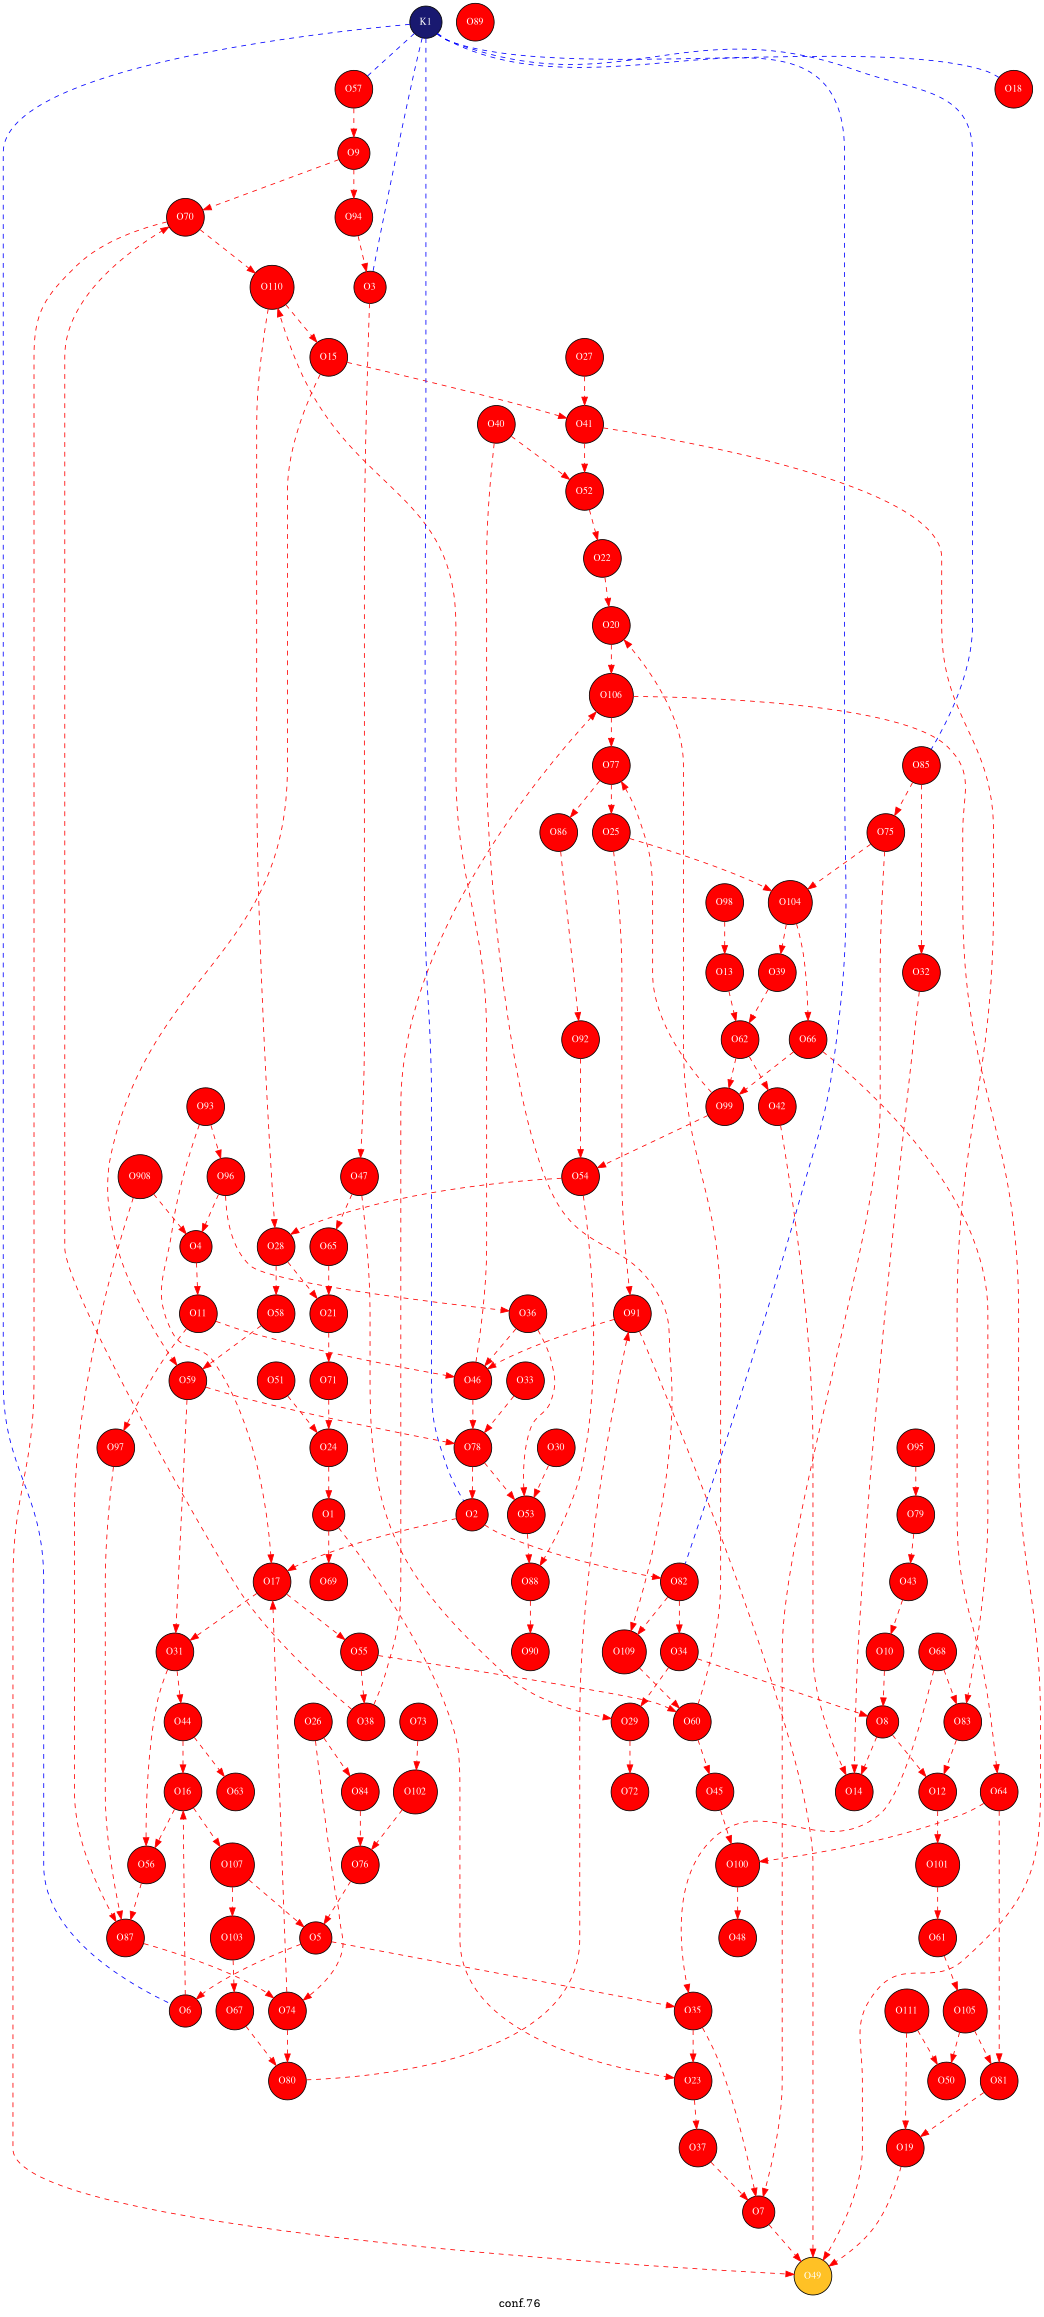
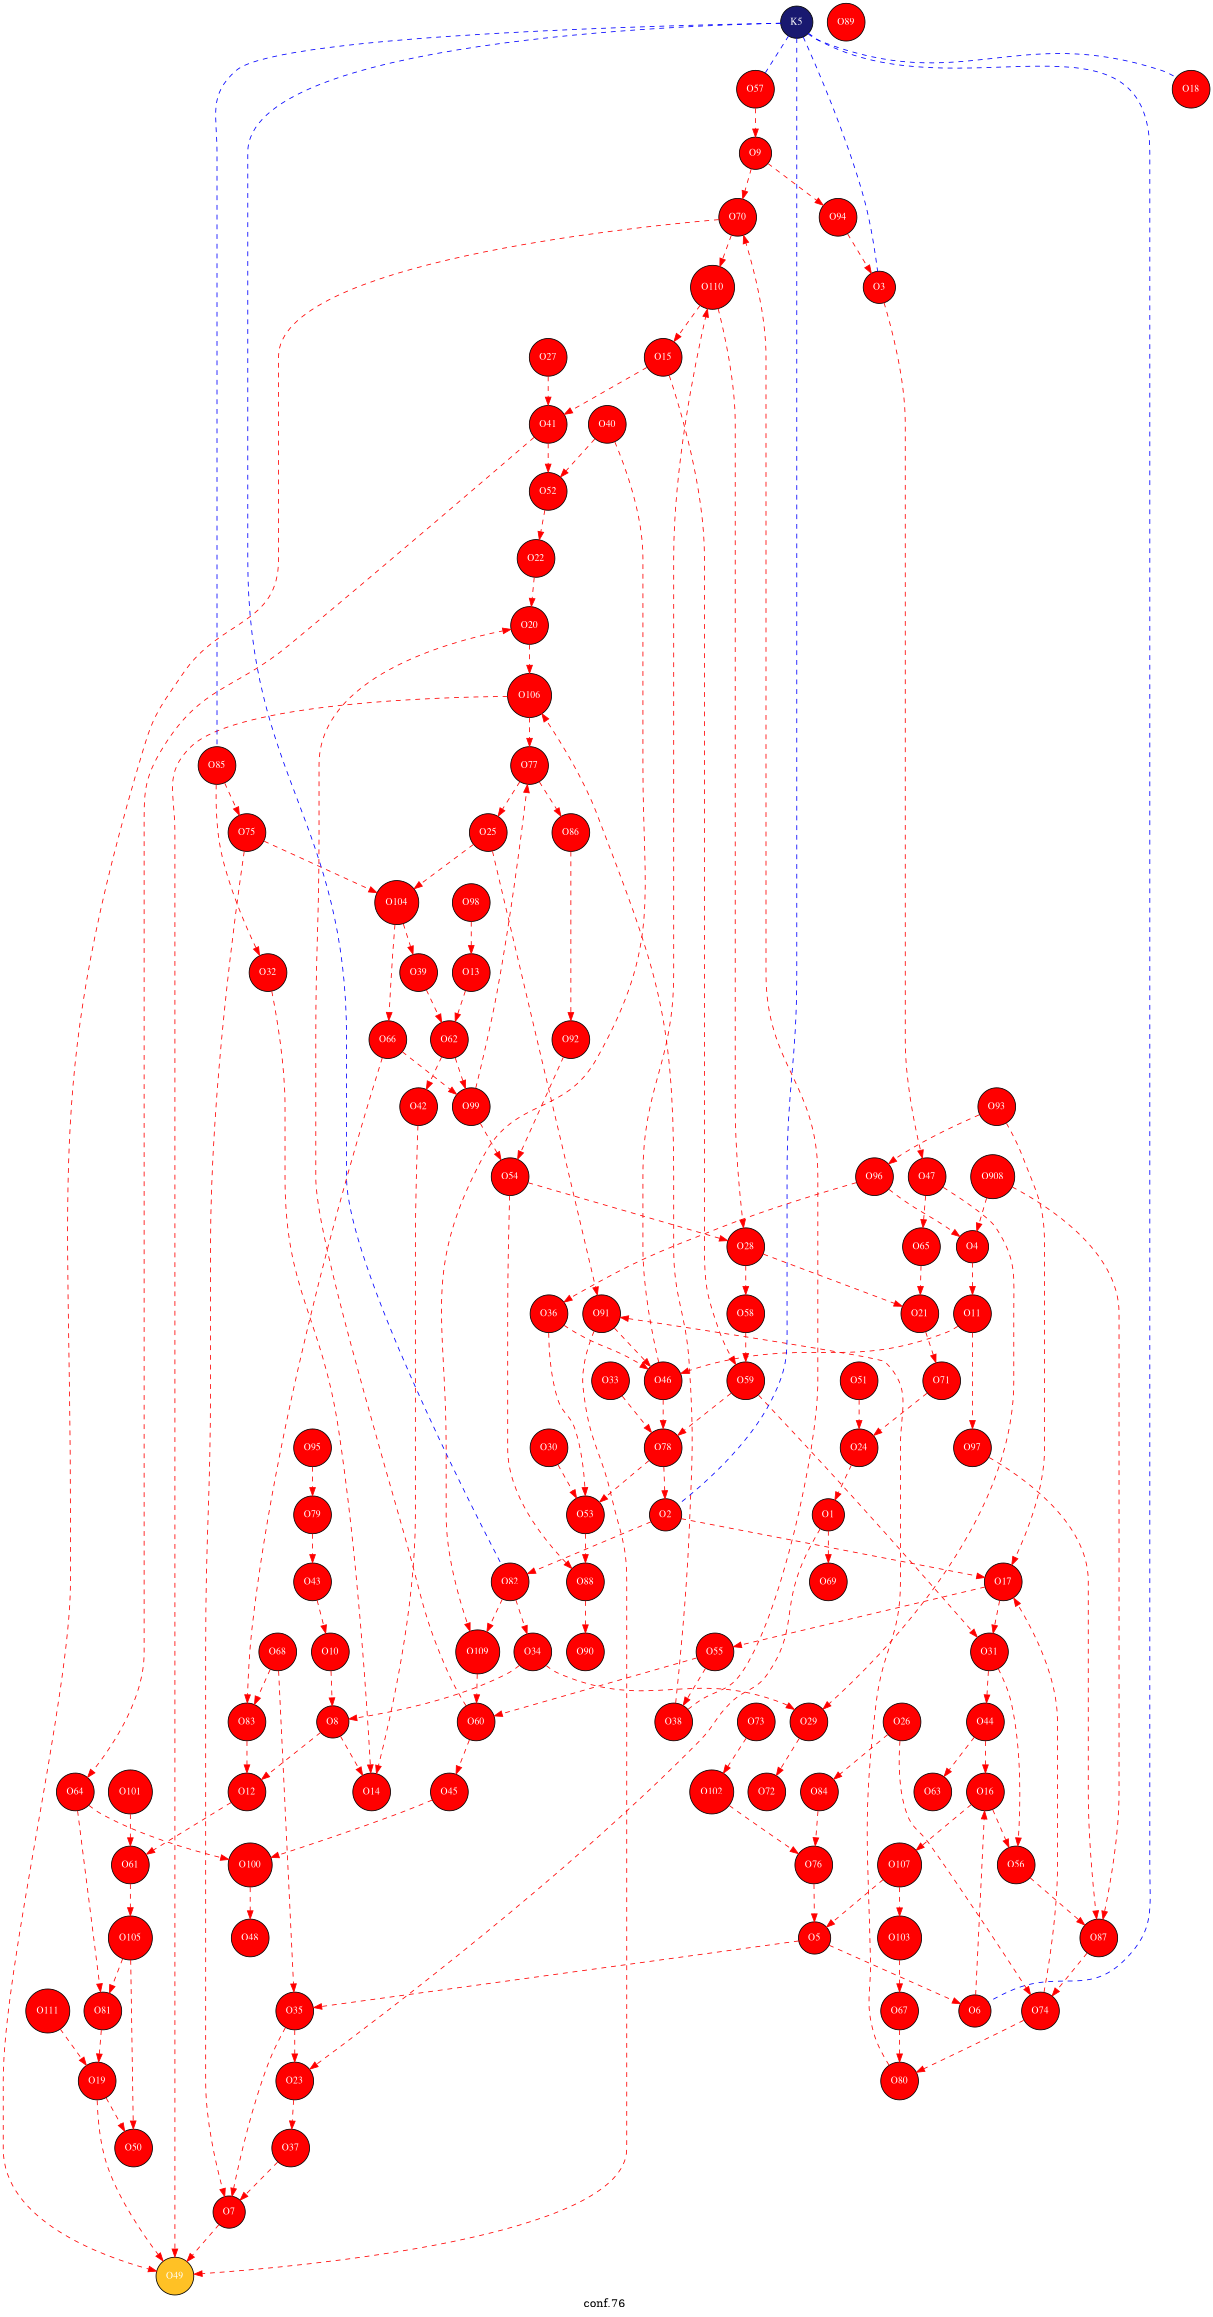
(426, 22) -> (797, 22)
(938, 1818) -> (192, 1826)
(926, 2044) -> (113, 2111)
